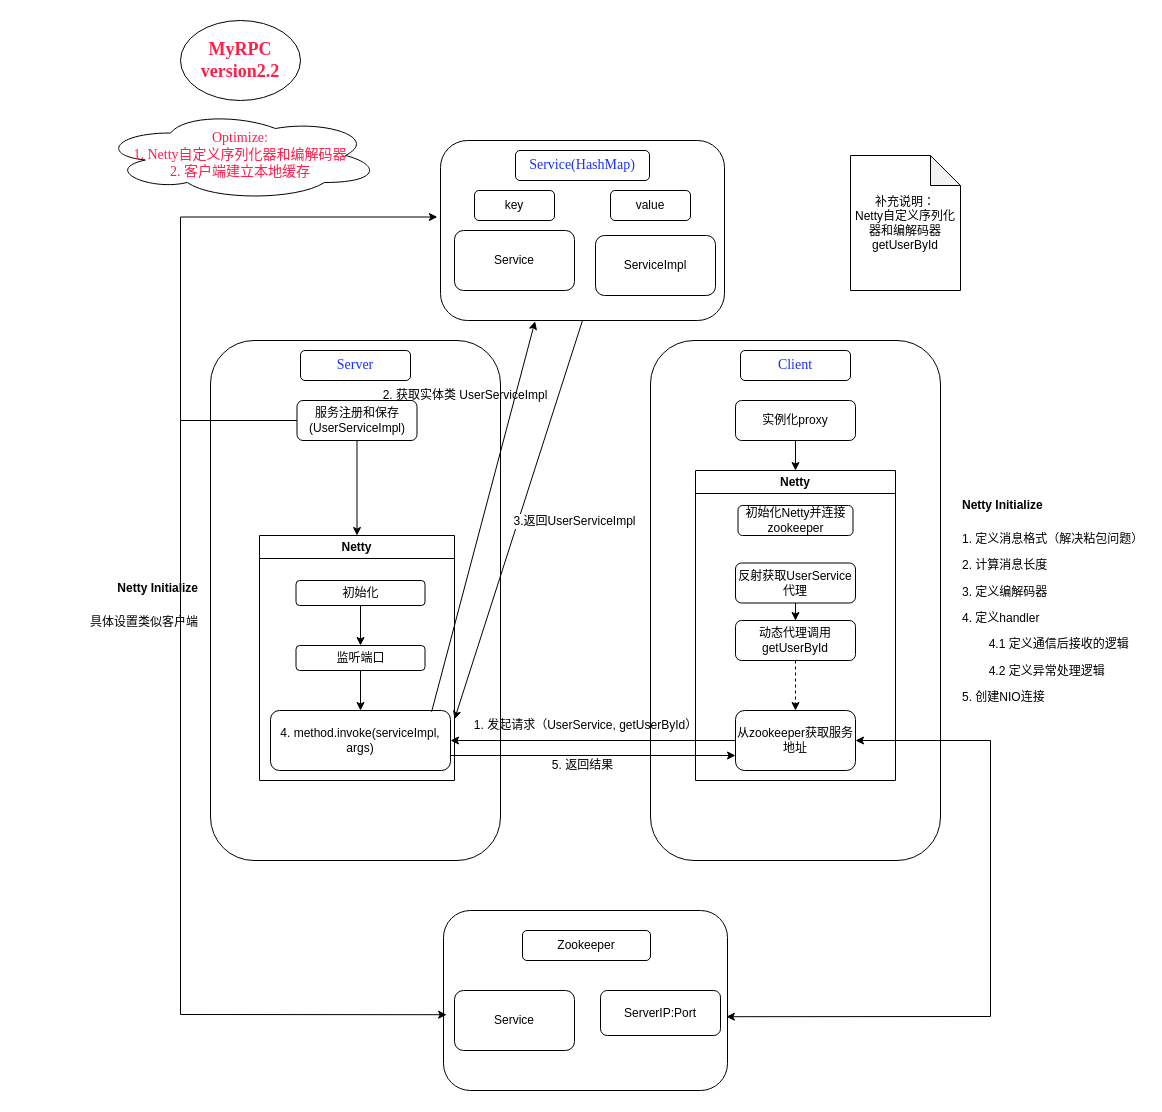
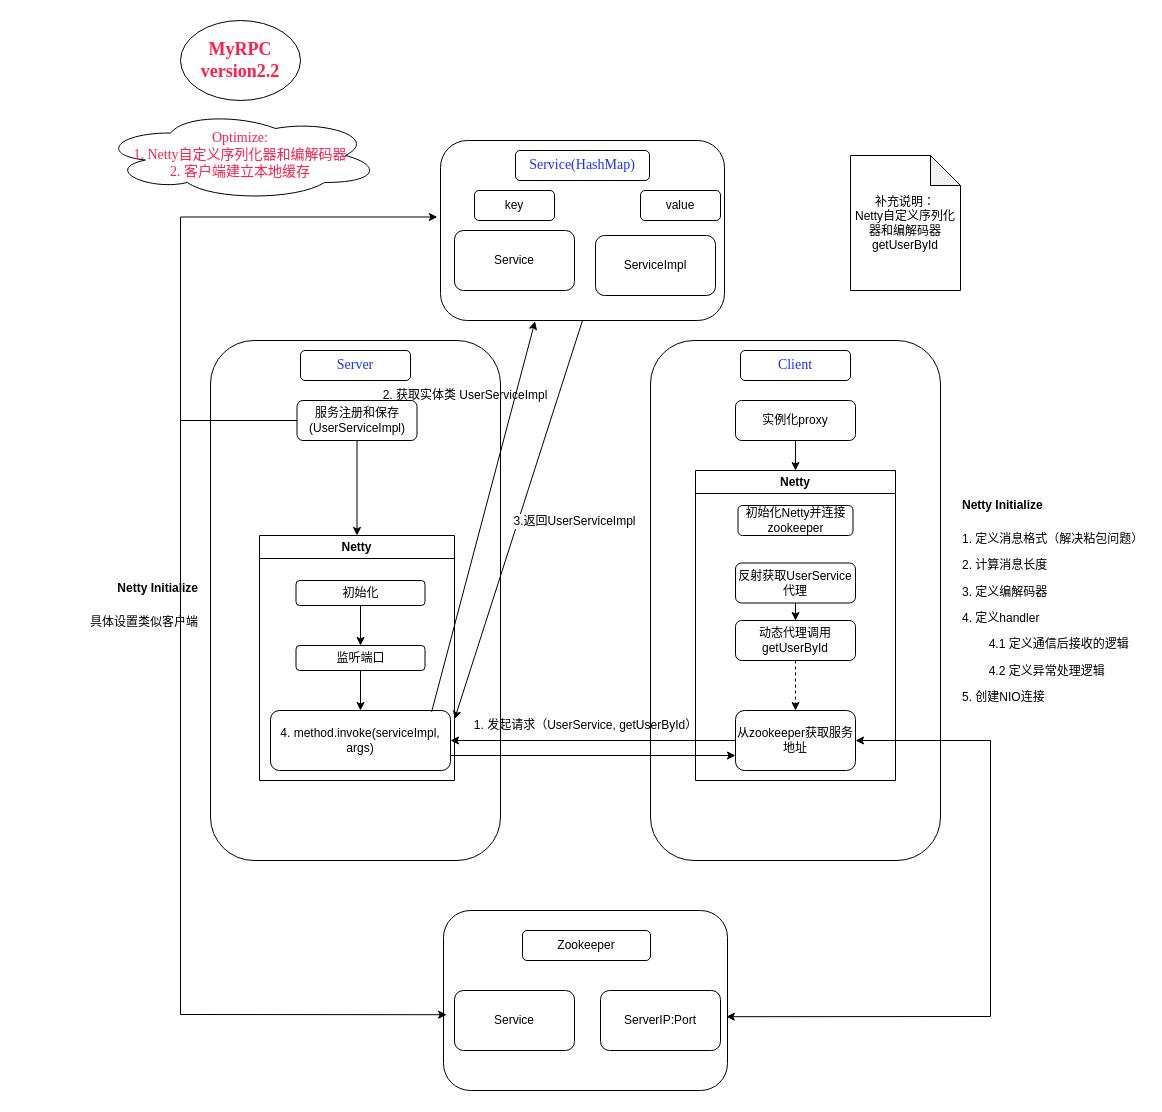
(651, 206) -> (681, 206)
(583, 766) -> none
(661, 1013) -> (661, 1021)
